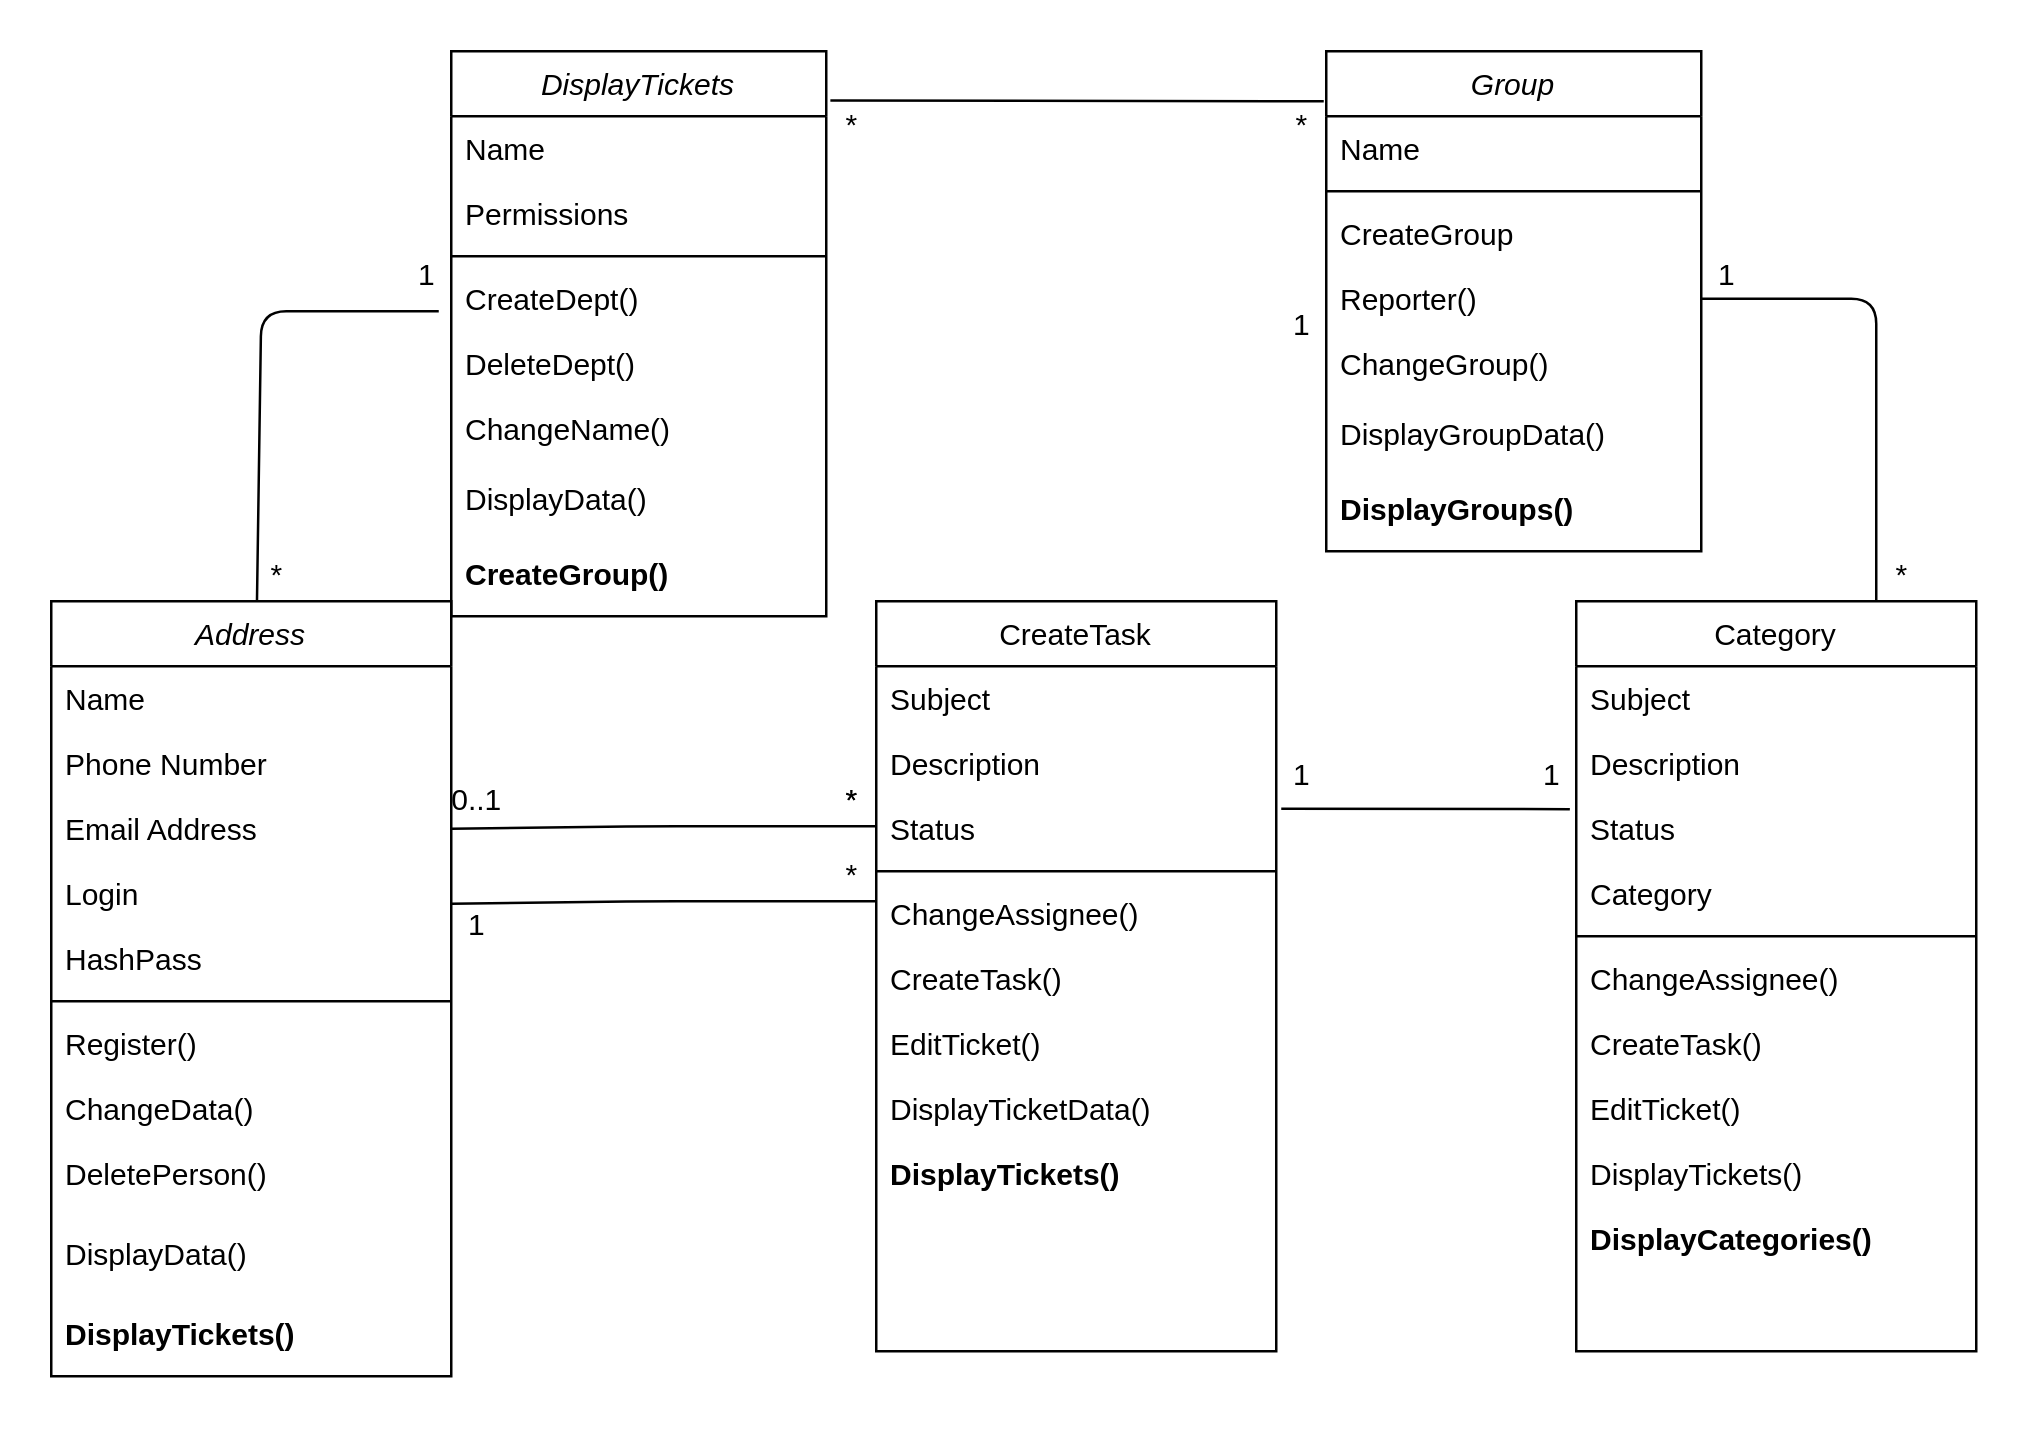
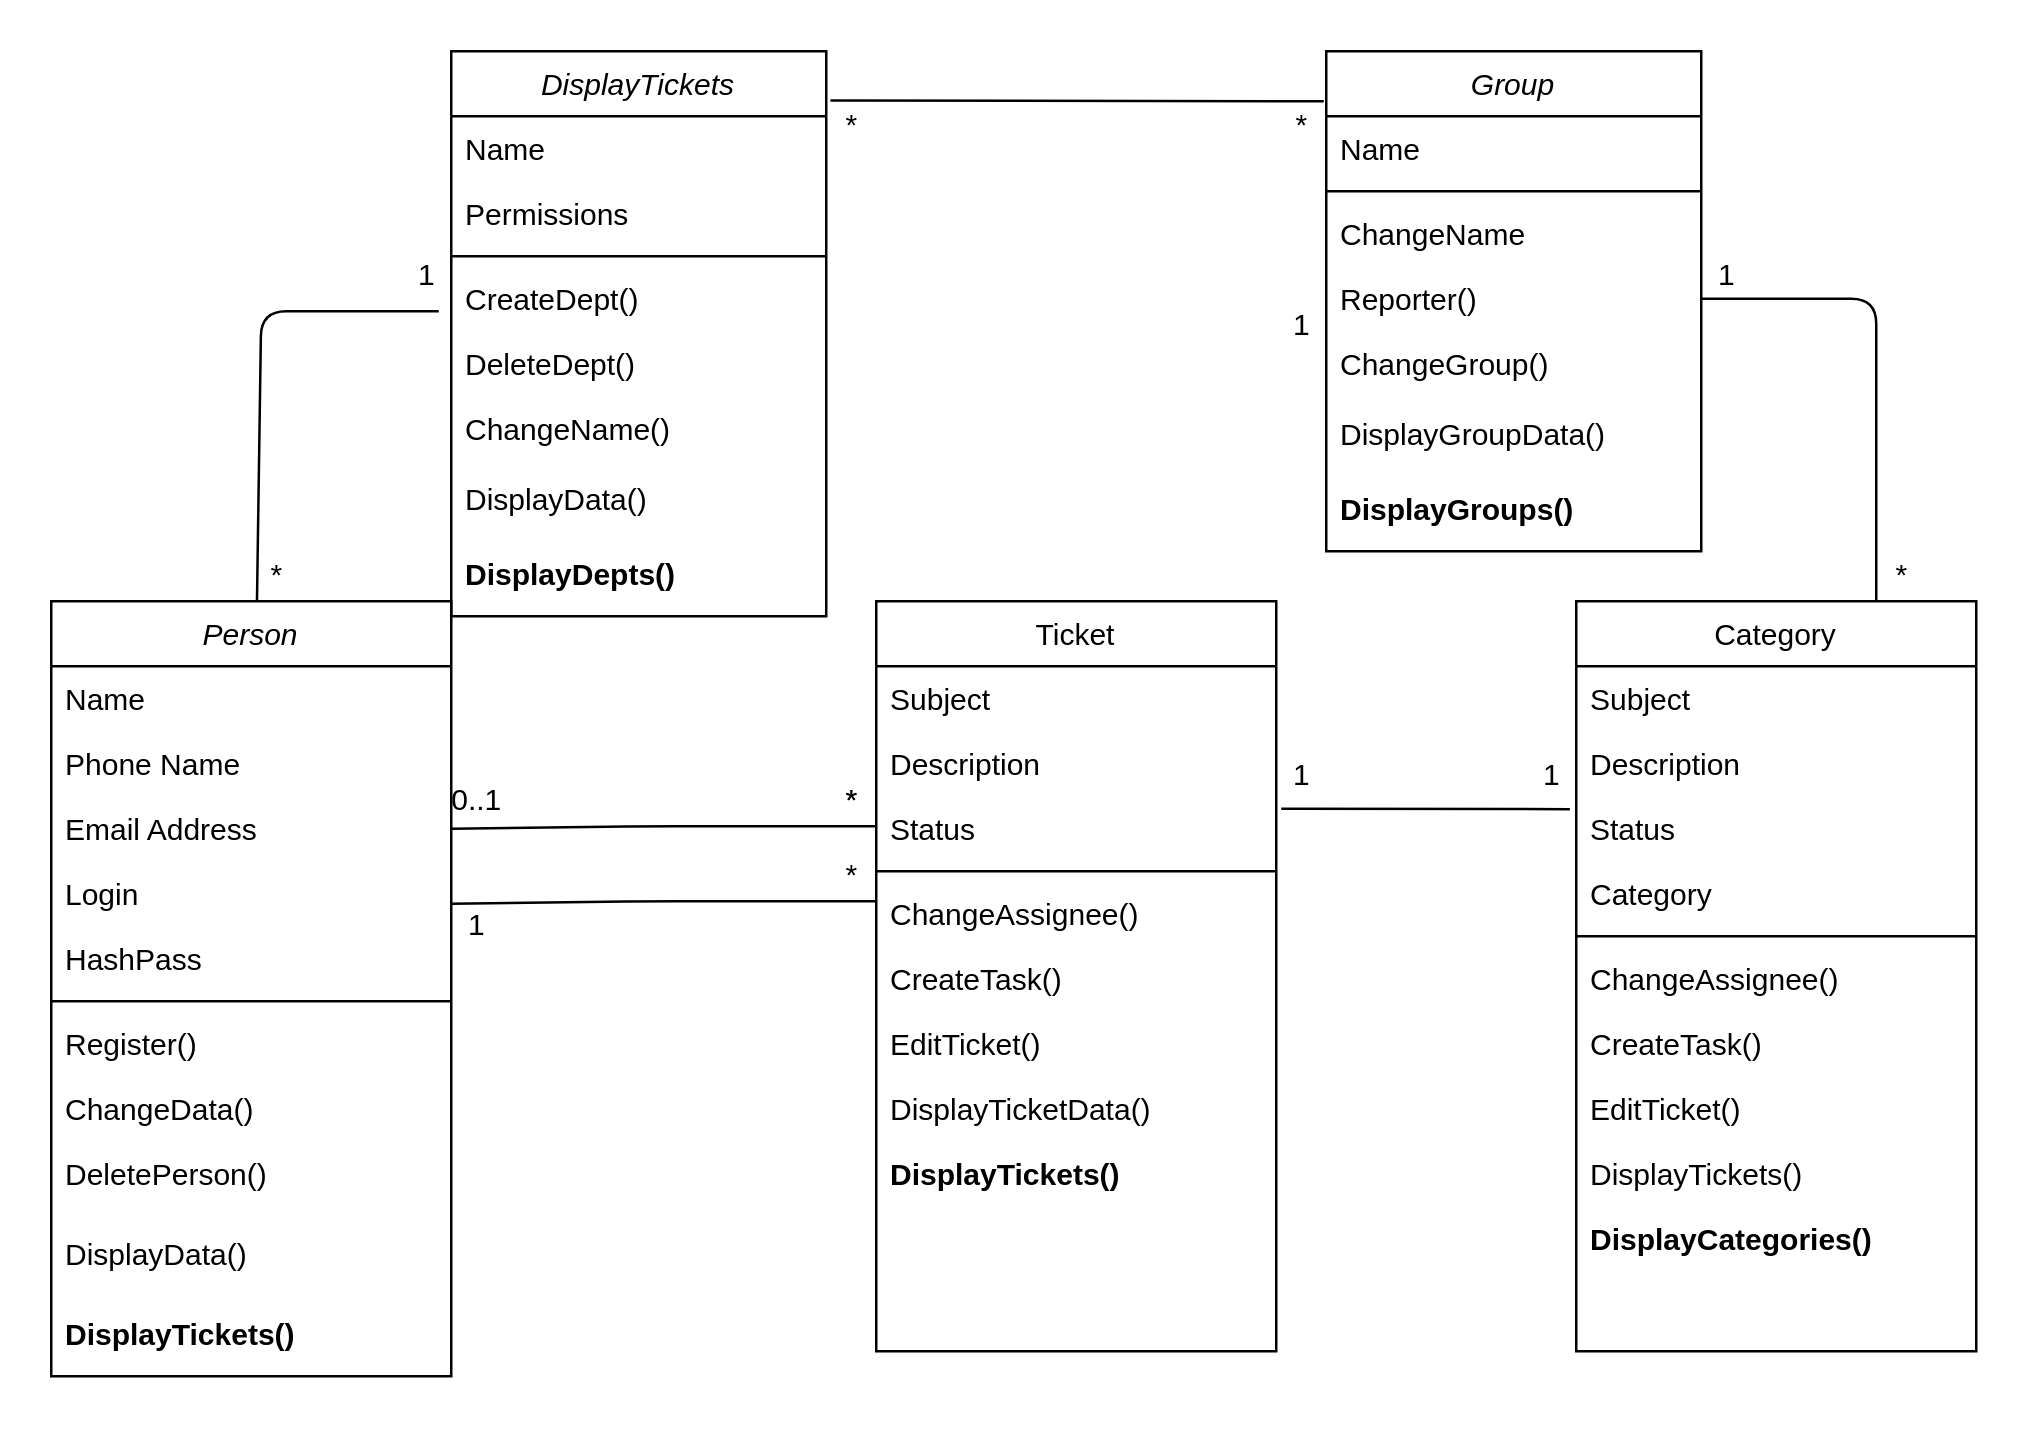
(1432, 235) -> (1424, 235)
(574, 575) -> (575, 575)
(250, 635) -> (250, 635)
(1075, 635) -> (1075, 635)
(162, 765) -> (145, 765)
